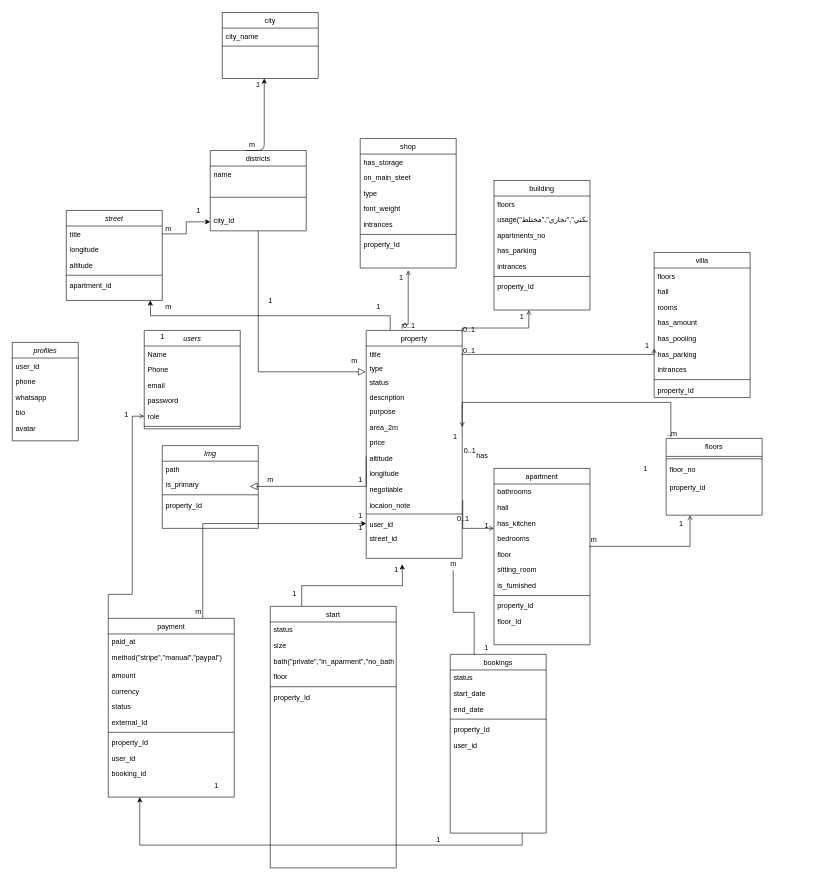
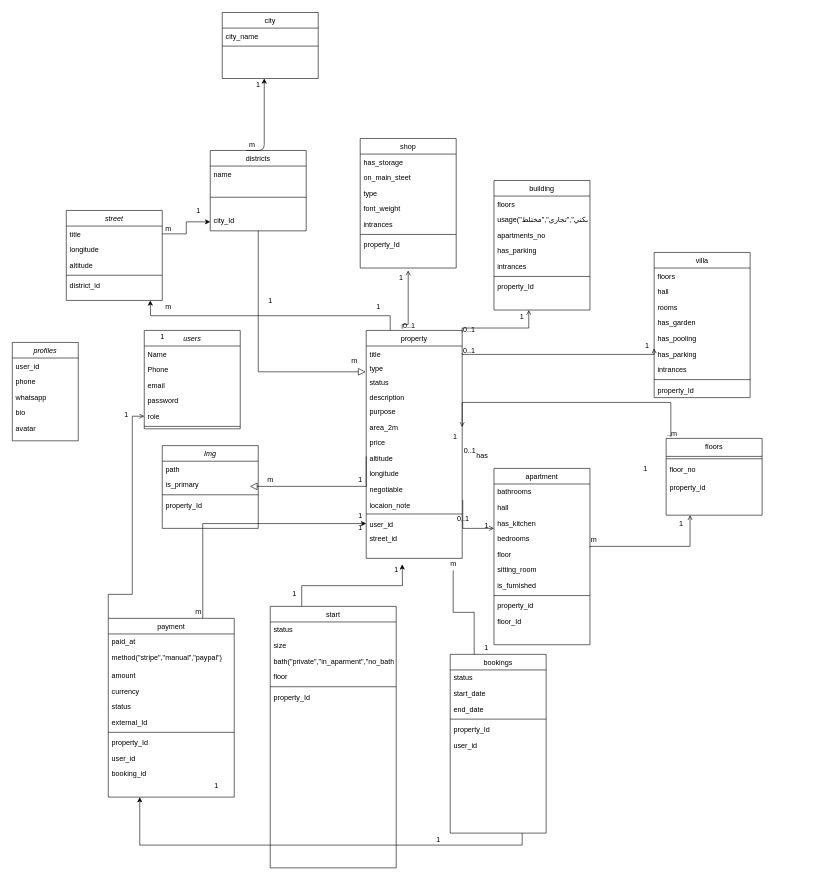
(93, 286) -> (89, 286)
(678, 323) -> (678, 323)
